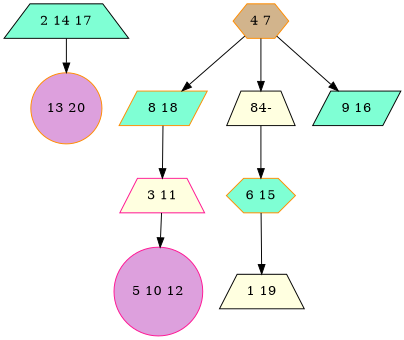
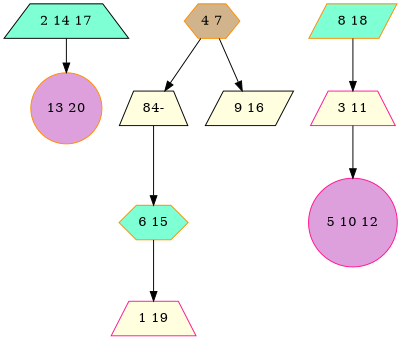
(217, 60) -> none
(357, 108) -> (249, 108)
(262, 292) -> (154, 319)
